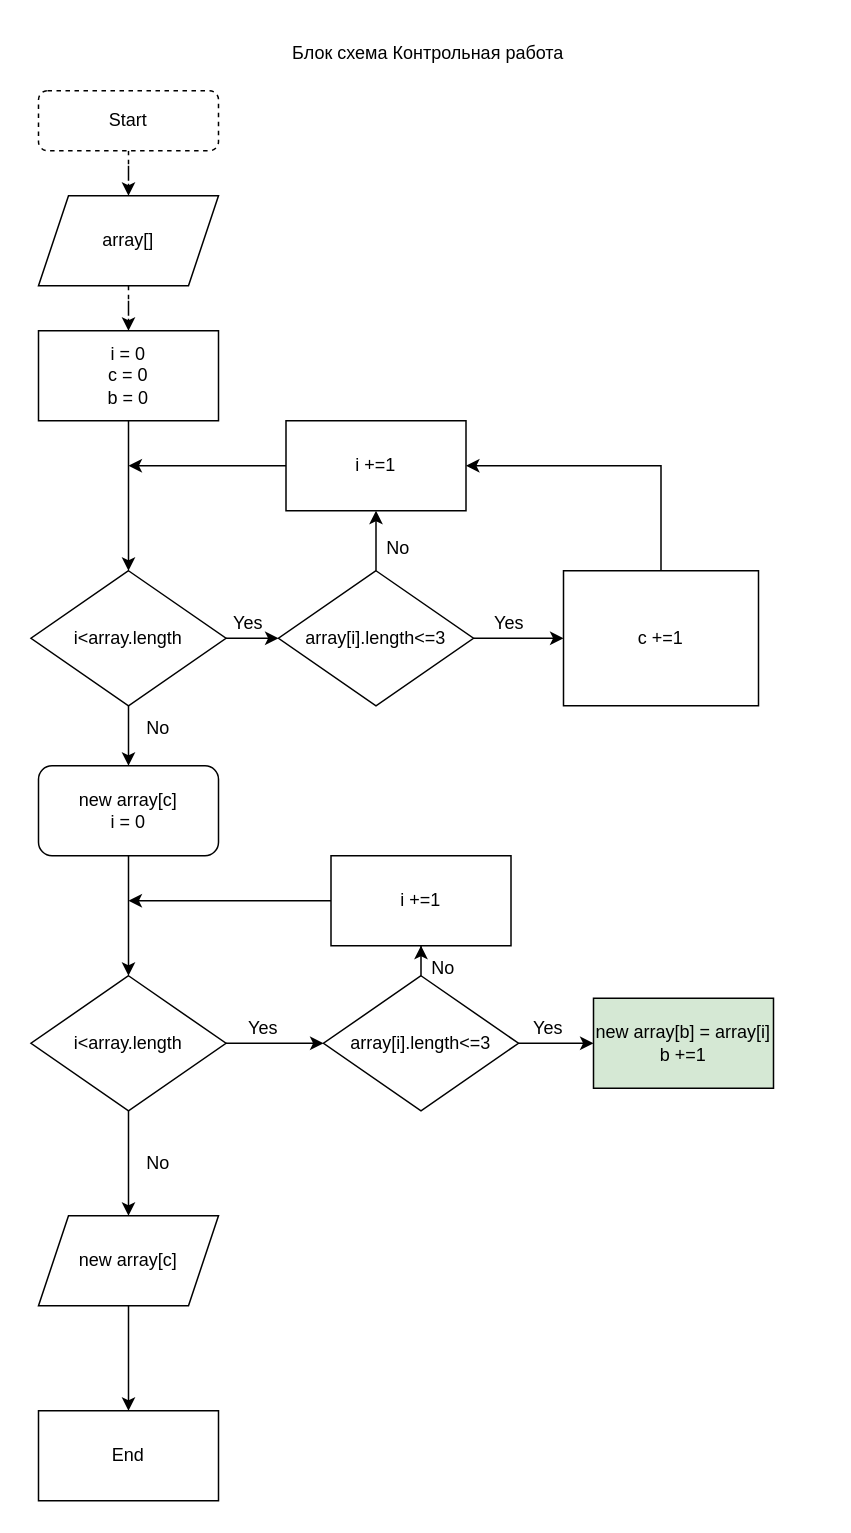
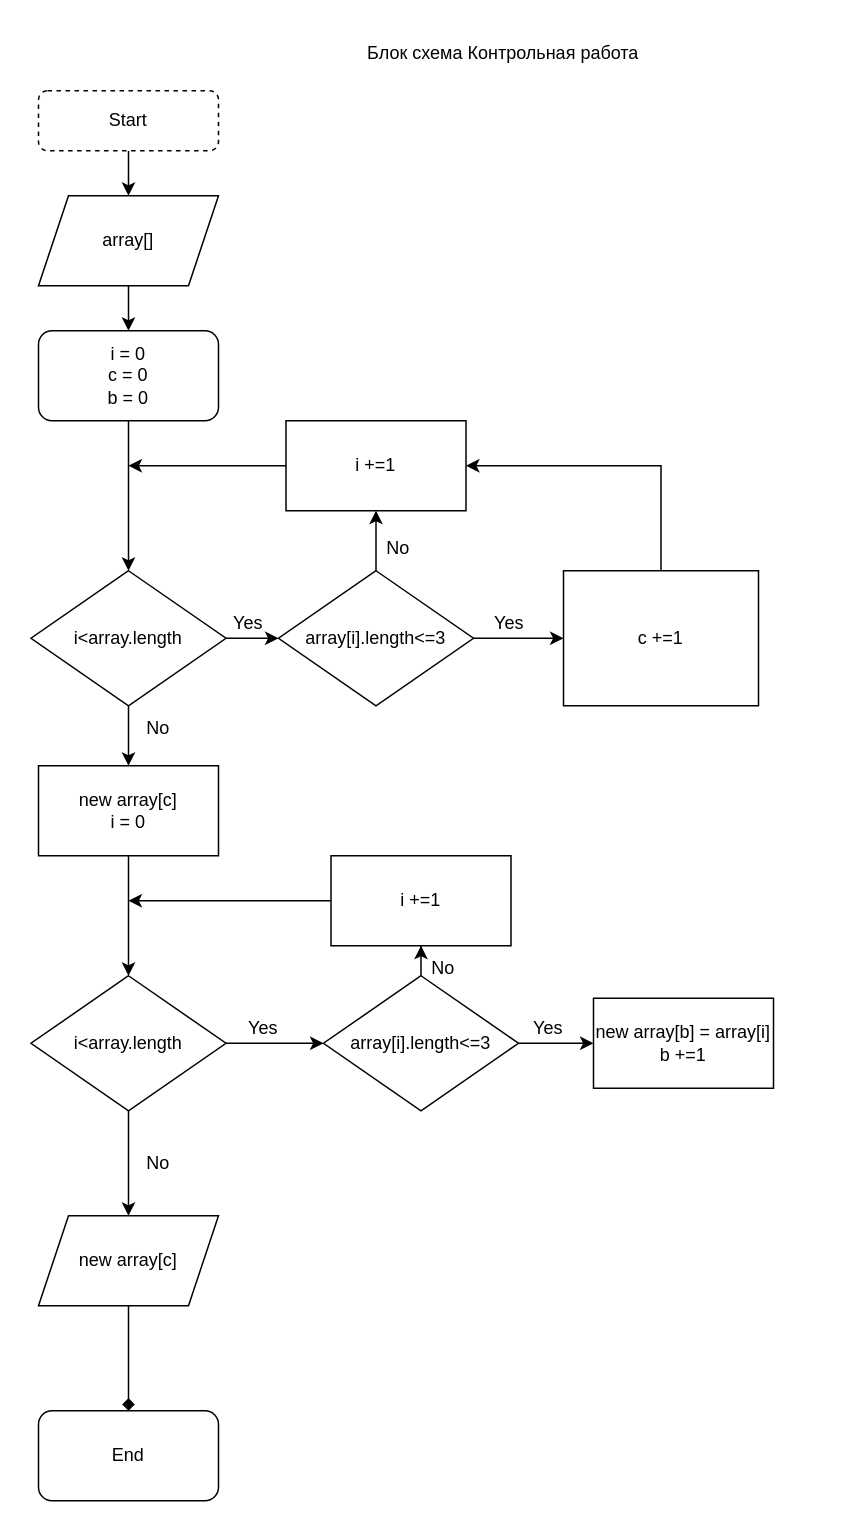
(428, 53) -> (503, 53)
(128, 160) -> (128, 160)
(128, 295) -> (128, 295)
(128, 376) -> (128, 376)
(128, 811) -> (128, 811)
(683, 1043) -> (683, 1043)
(128, 1399) -> (128, 1398)
(128, 1456) -> (128, 1456)
